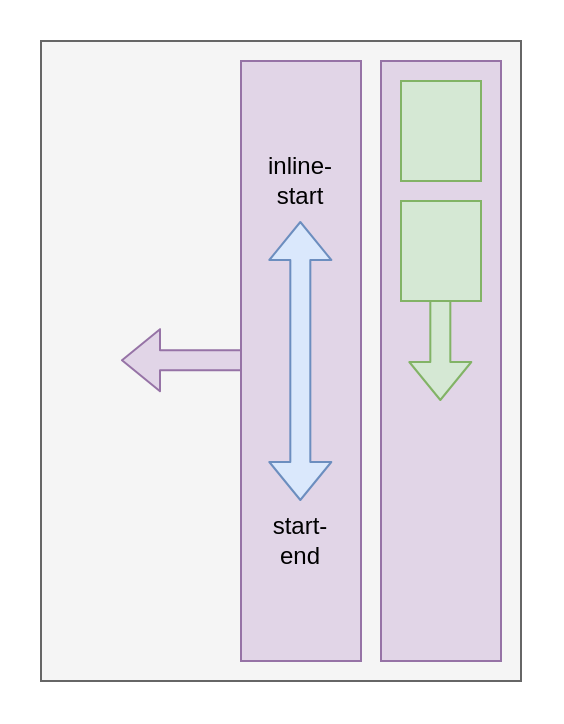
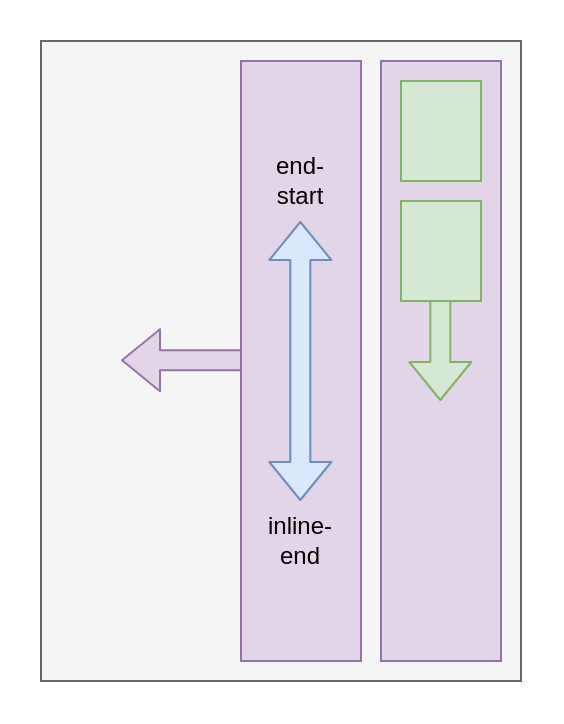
(301, 181) -> (301, 181)
(301, 541) -> (301, 541)
